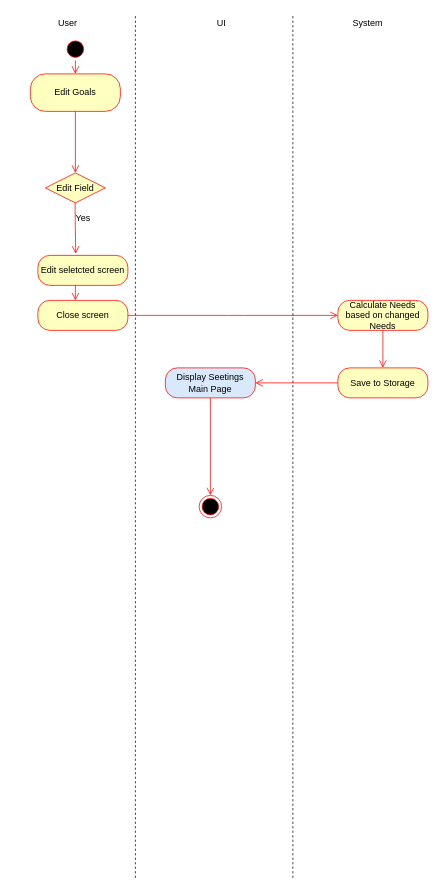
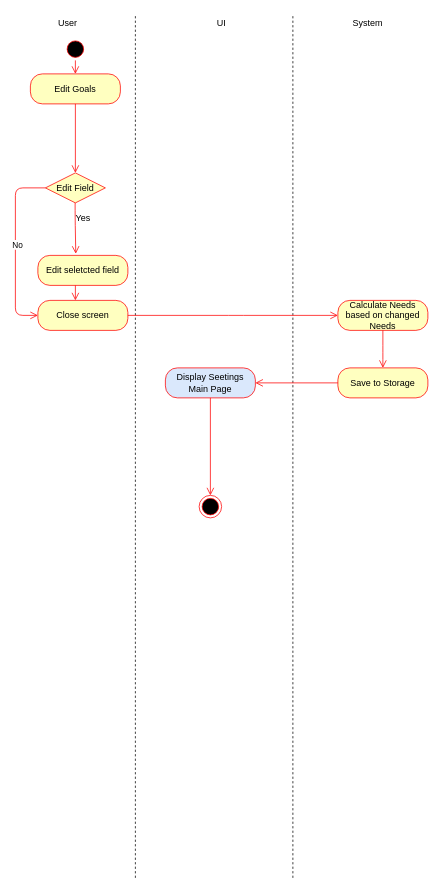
(75, 93) -> (75, 89)
none -> (15, 259)
(83, 270) -> (83, 270)
